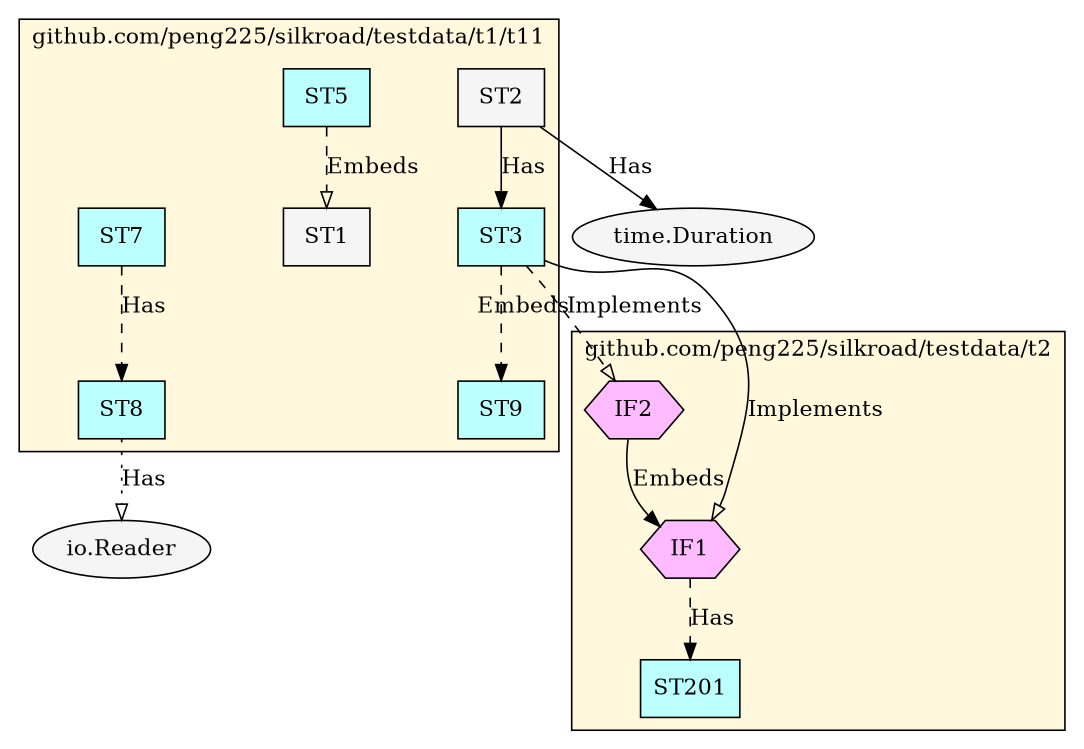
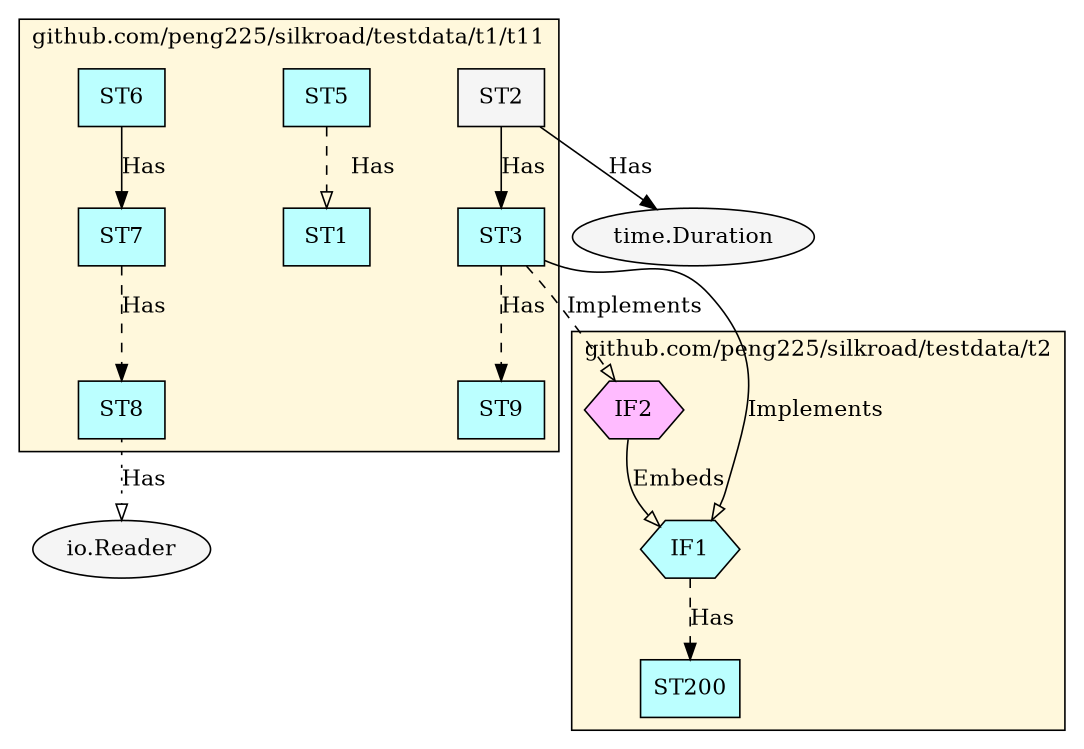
none -> (122, 98)
(373, 167) -> (373, 167)
(327, 237) -> (327, 237)
(524, 307) -> (524, 307)
(629, 480) -> (629, 480)
(690, 549) -> (690, 549)
(690, 689) -> (690, 689)
